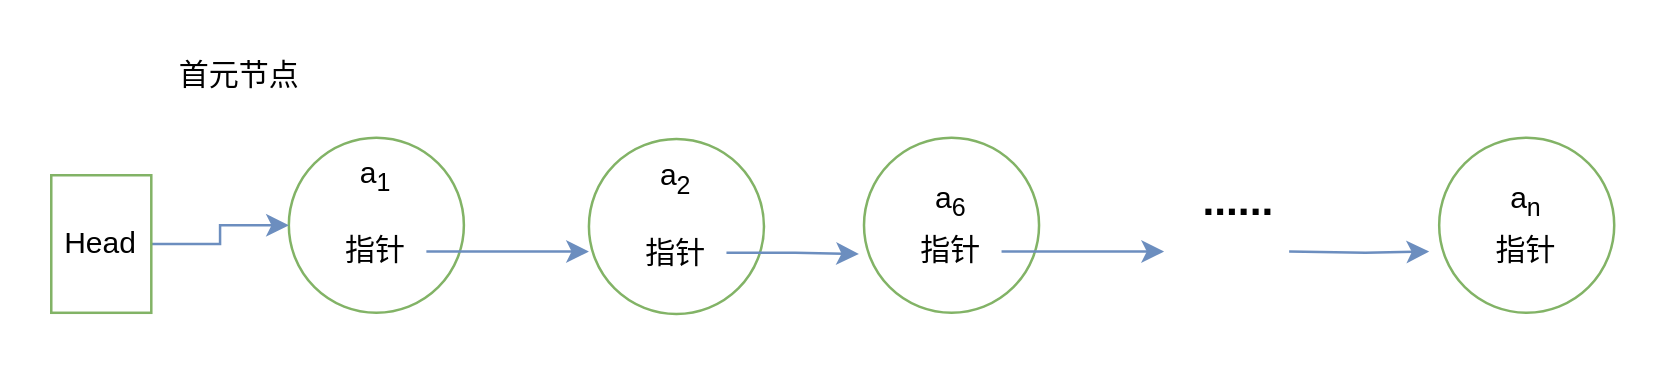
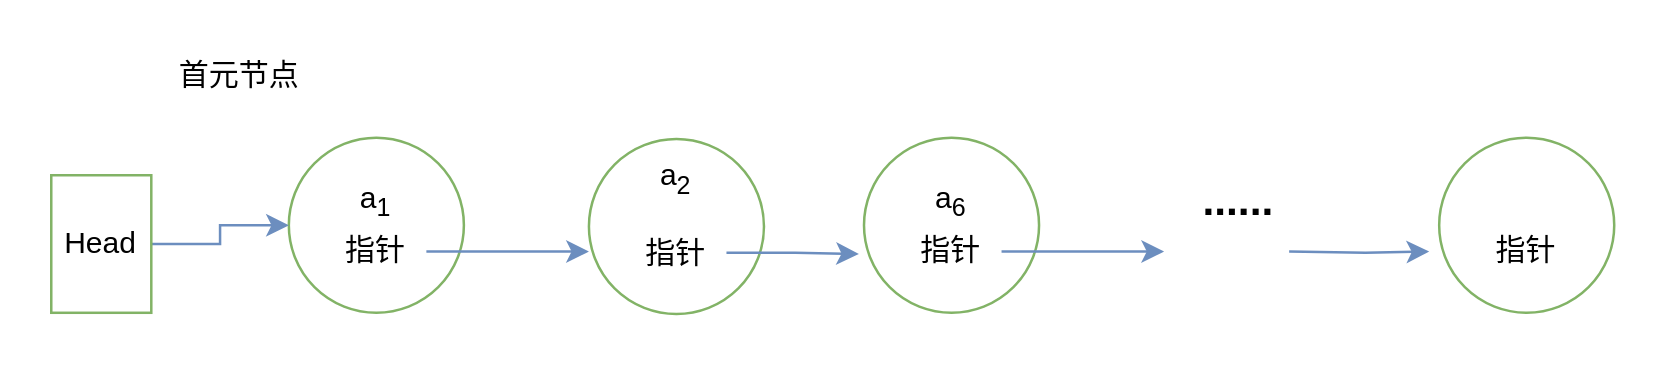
(376, 176) -> (376, 201)
(1526, 201) -> none
